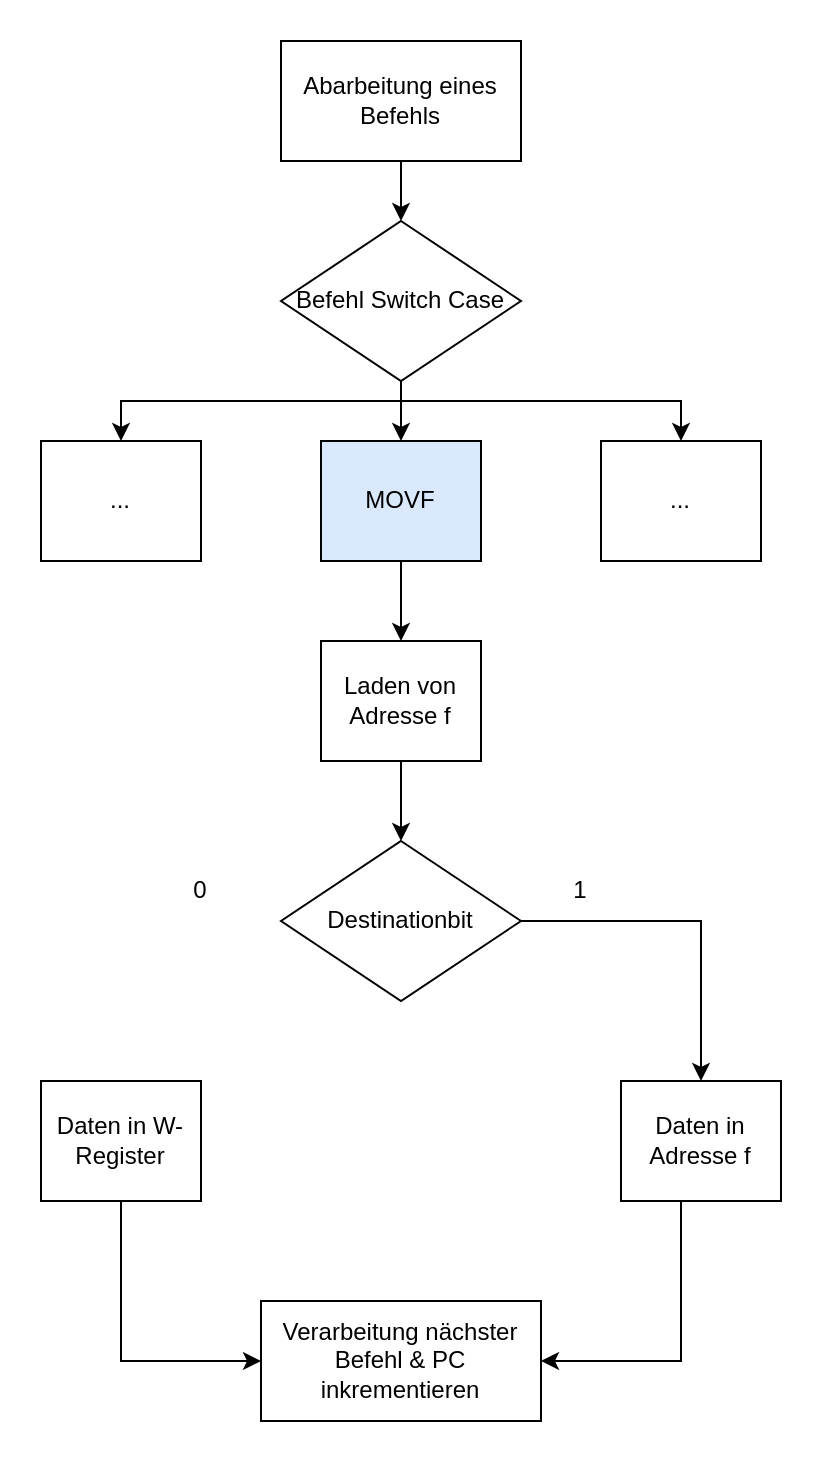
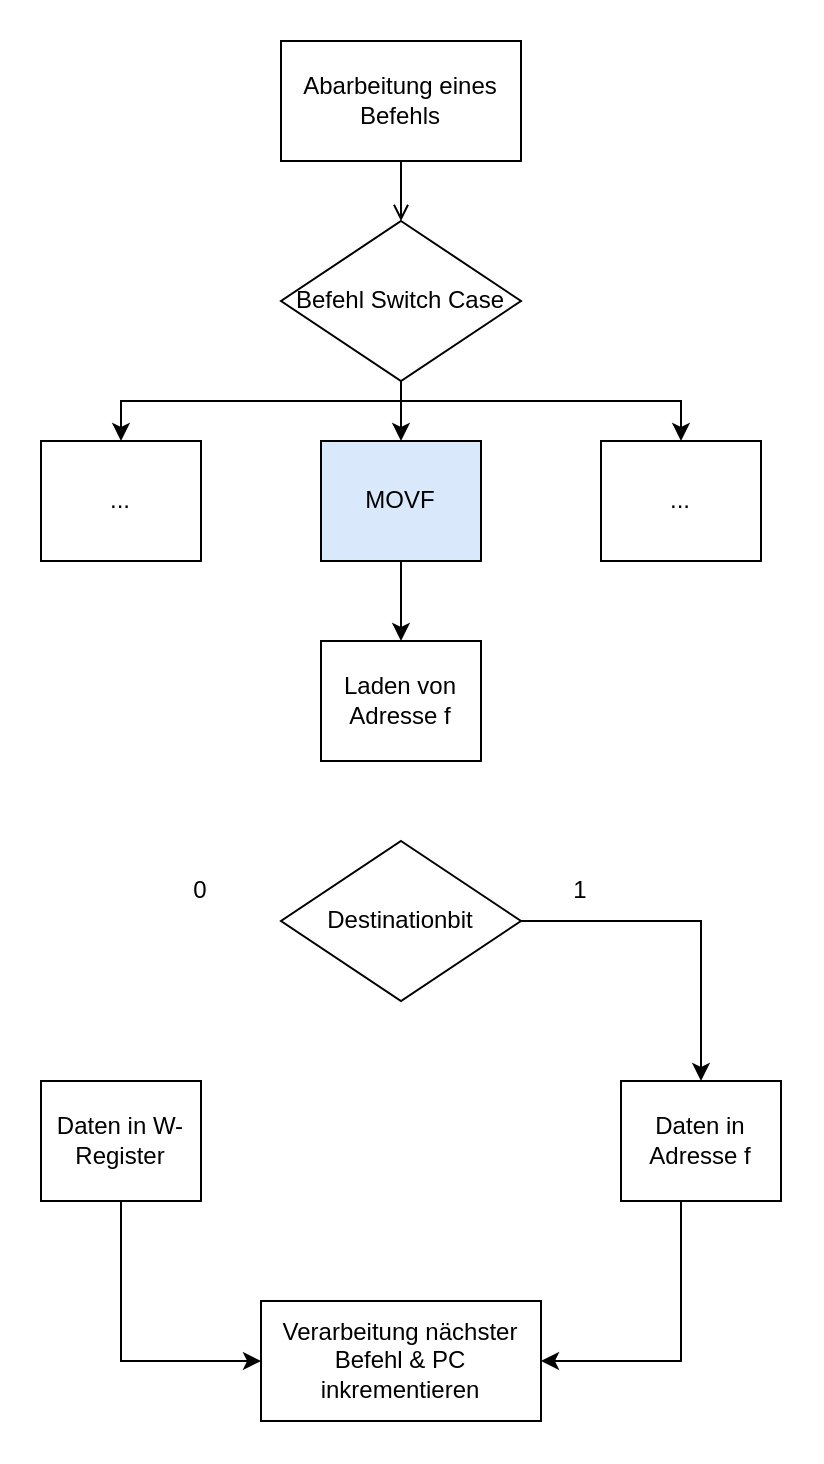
(401, 206) -> (401, 209)
(401, 794) -> none
